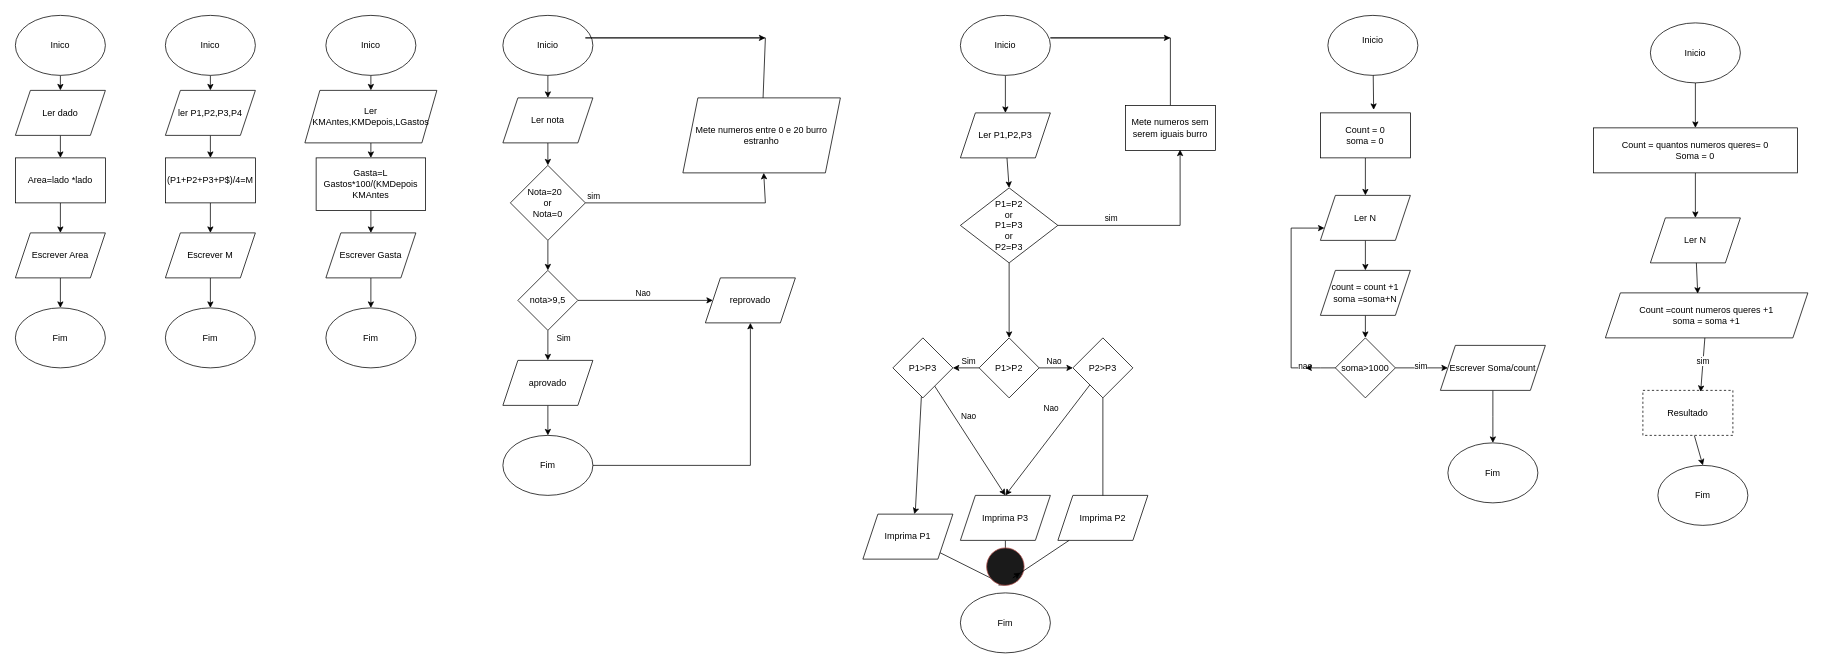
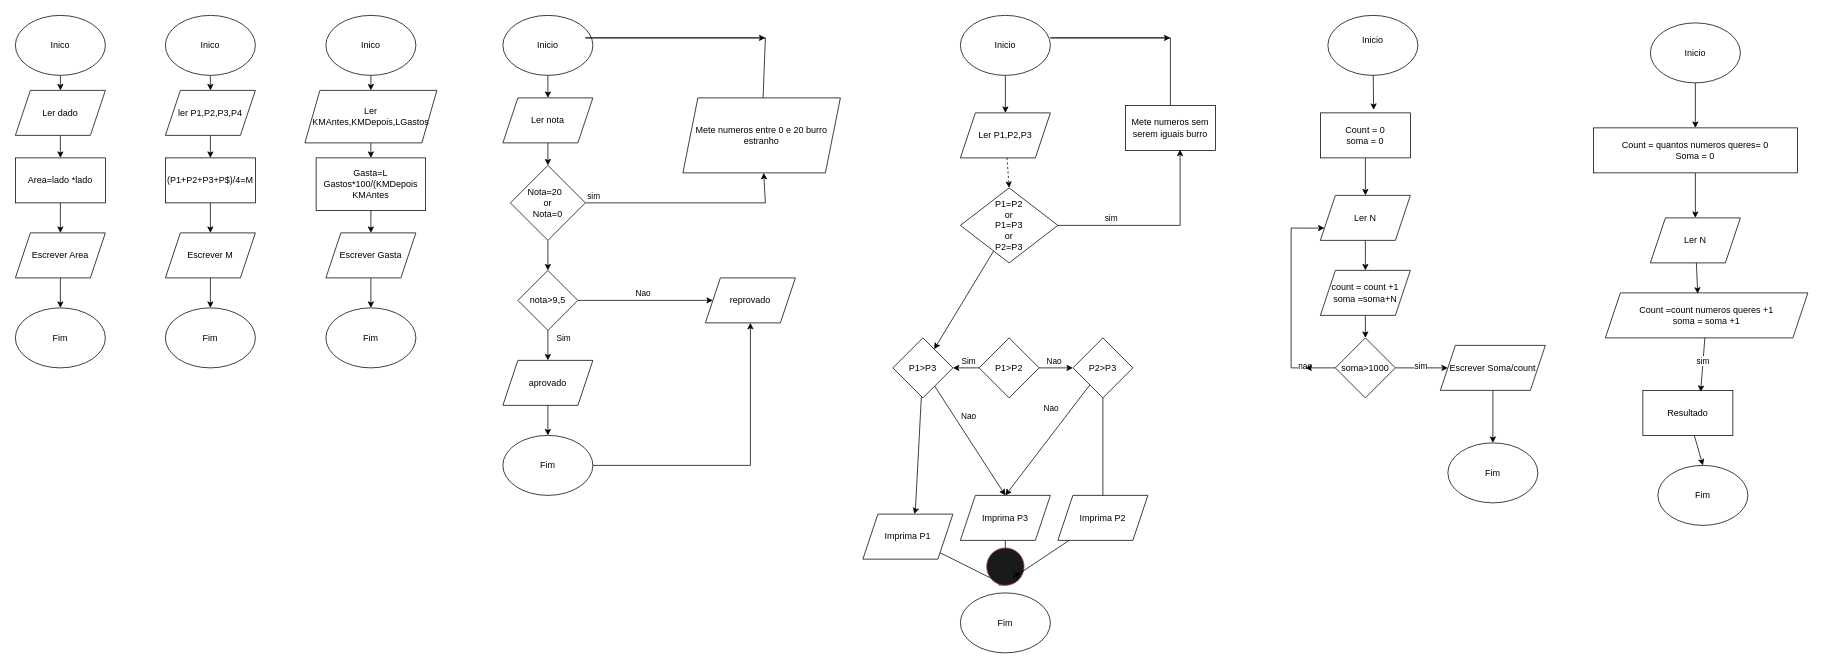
(1008, 169) -> (1008, 169)
(1009, 331) -> (965, 298)
(1688, 413) -> (1688, 413)
